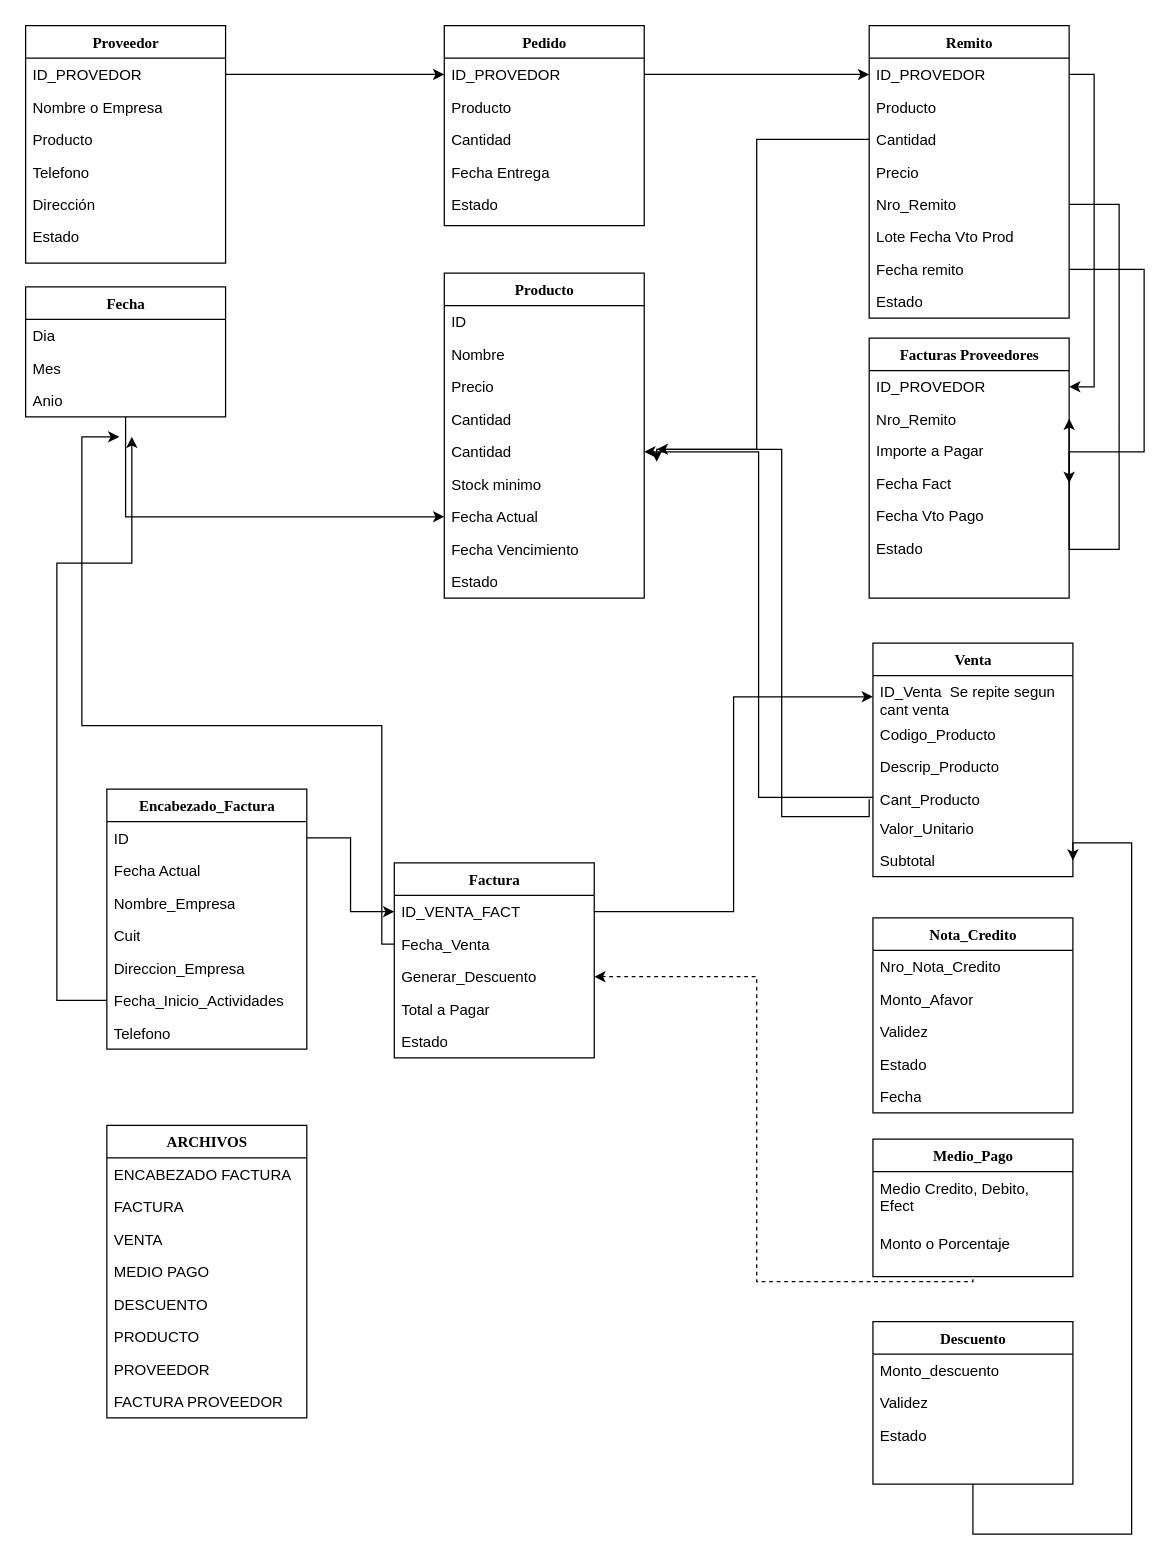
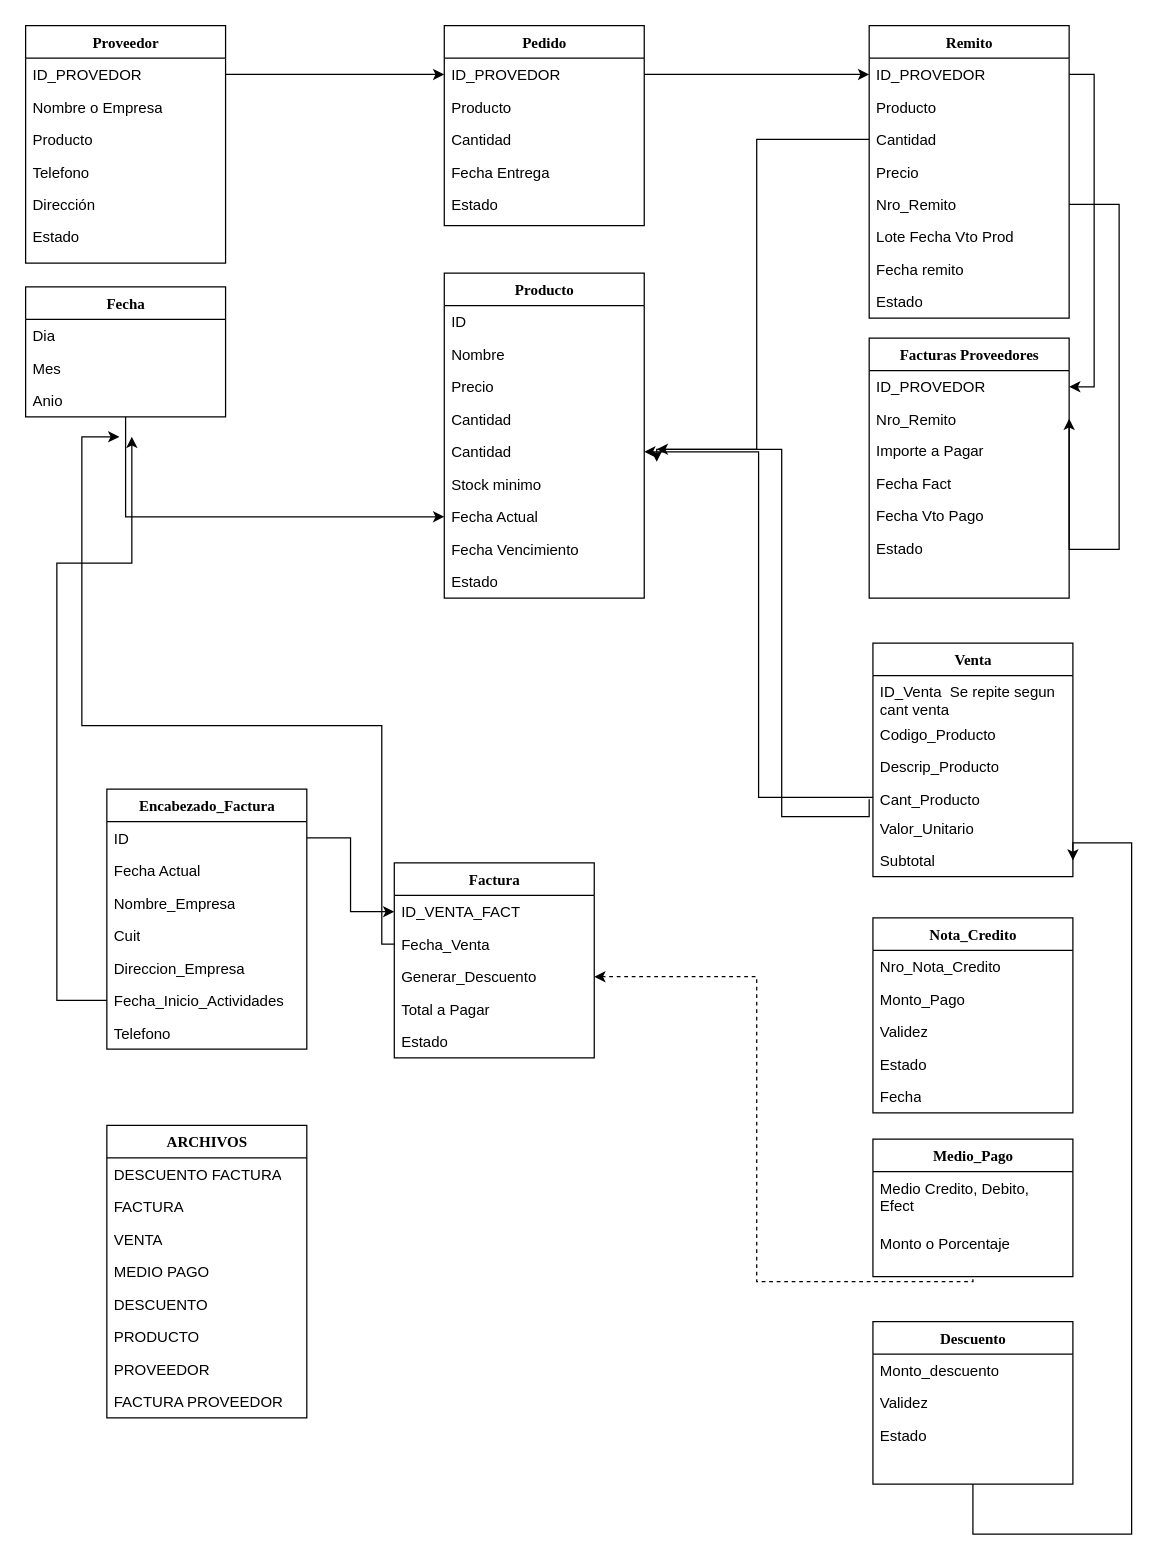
(1144, 360) -> none
(734, 809) -> none
(931, 1001) -> (923, 1001)
(188, 1176) -> (184, 1176)
